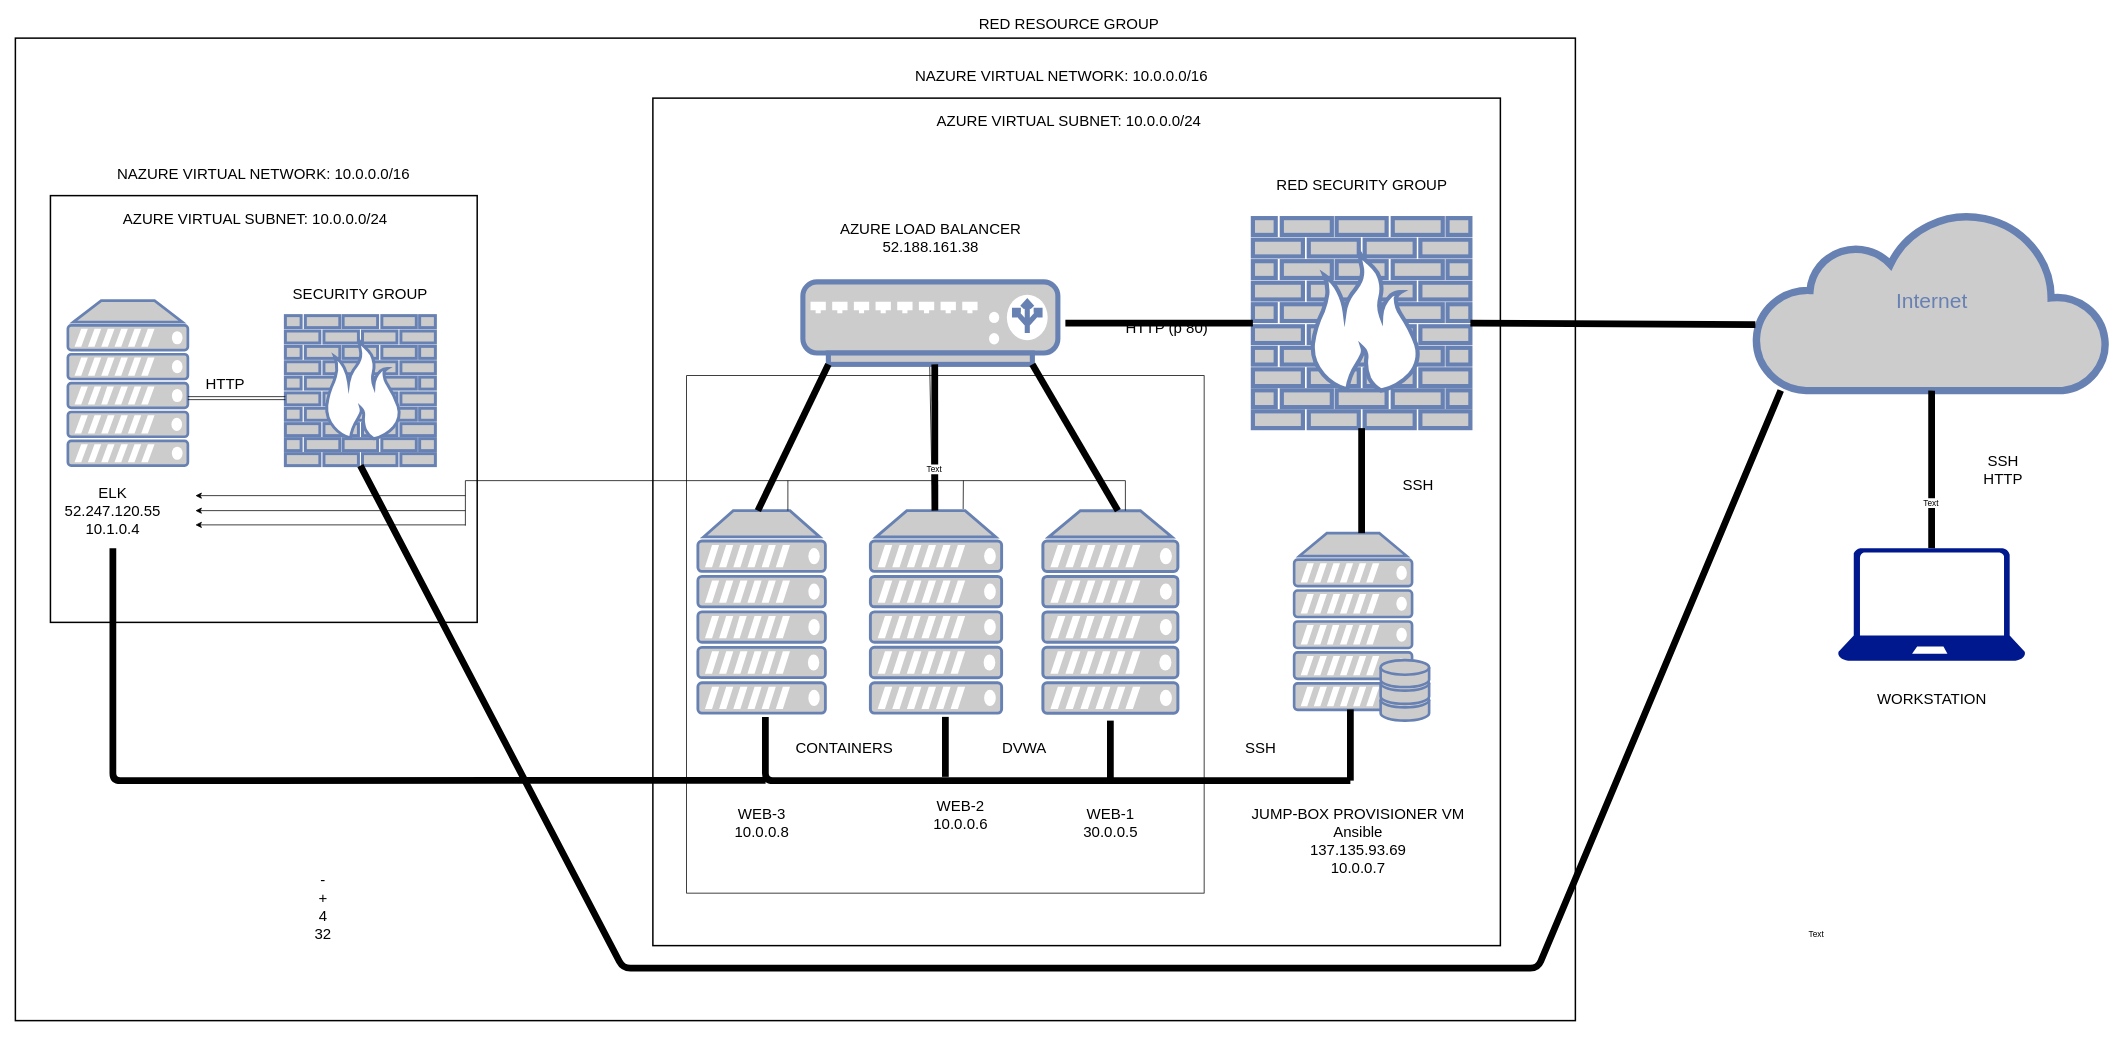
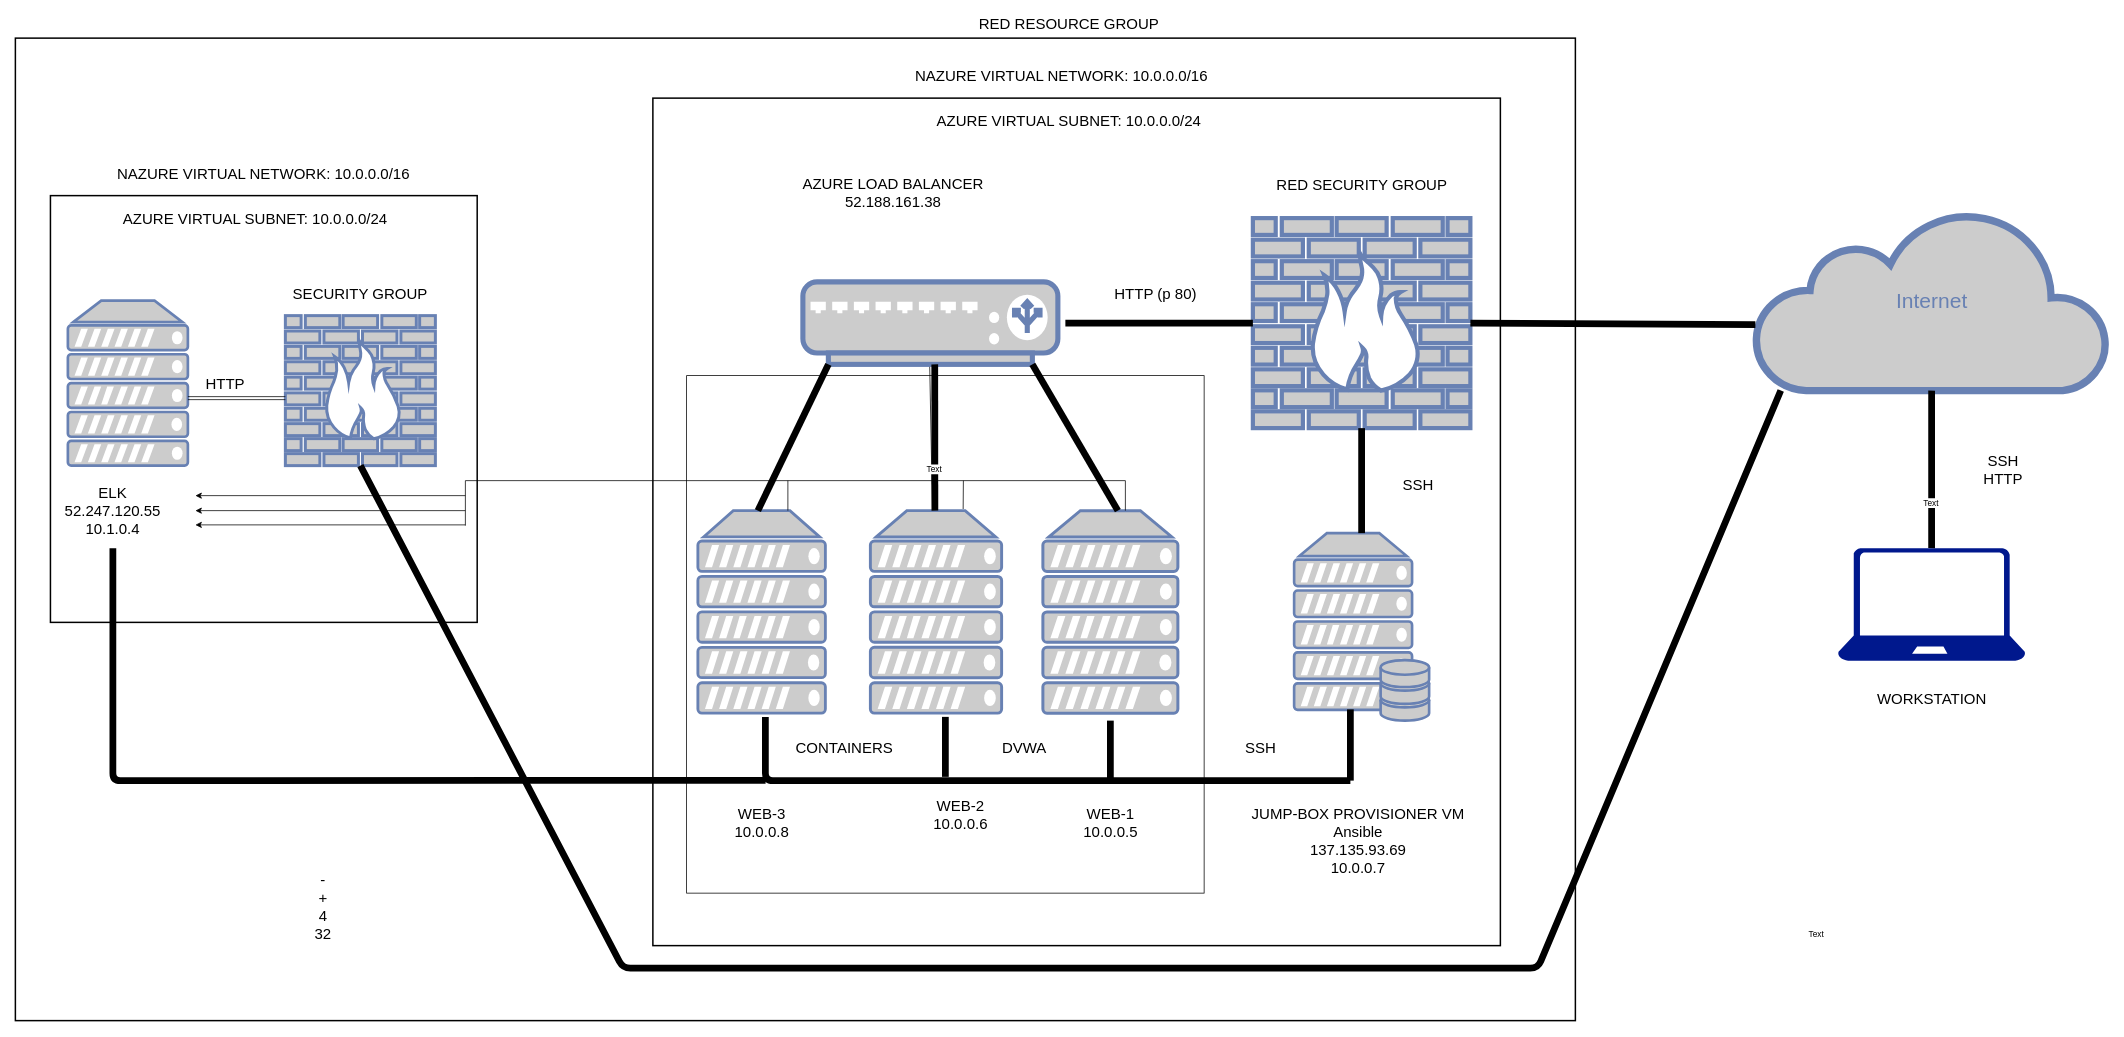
(930, 237) -> (893, 192)
(1167, 327) -> (1155, 293)
(1111, 822) -> (1111, 822)
